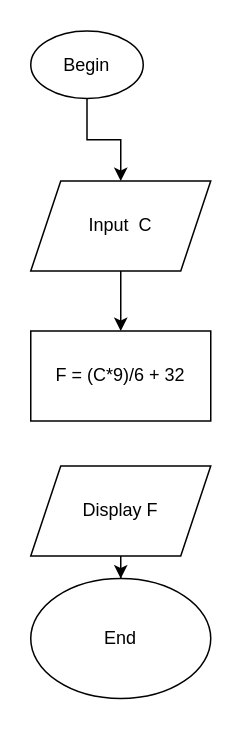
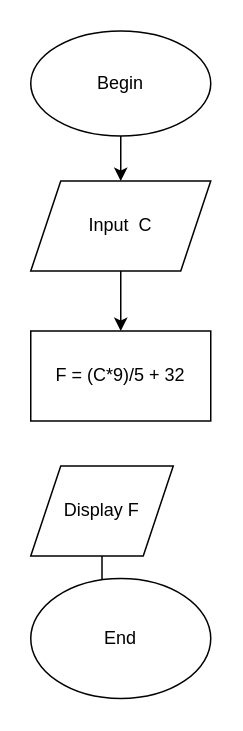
(87, 65) -> (121, 83)
(121, 376) -> (121, 376)
(121, 511) -> (102, 511)
